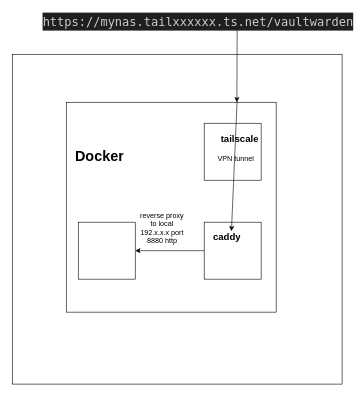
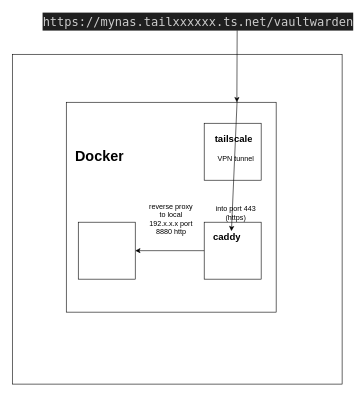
(239, 138) -> (233, 138)
none -> (236, 213)
(162, 228) -> (171, 219)
